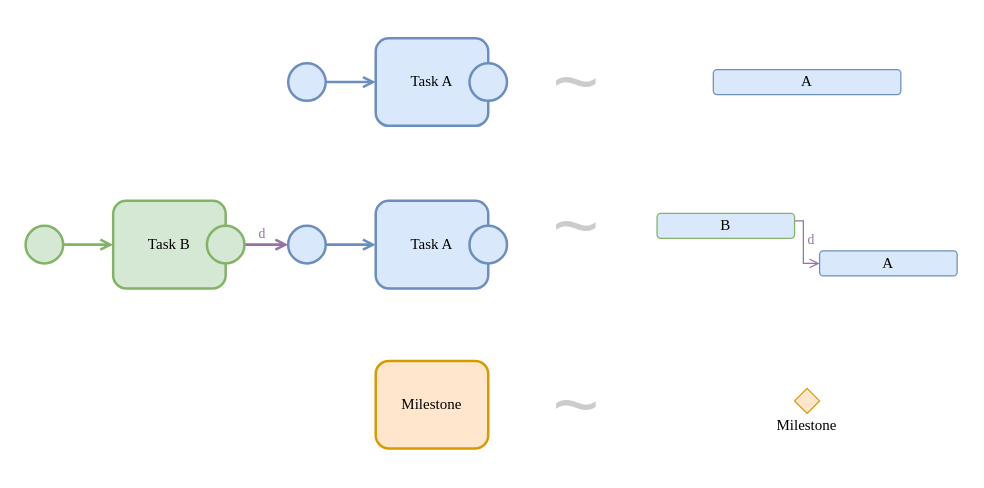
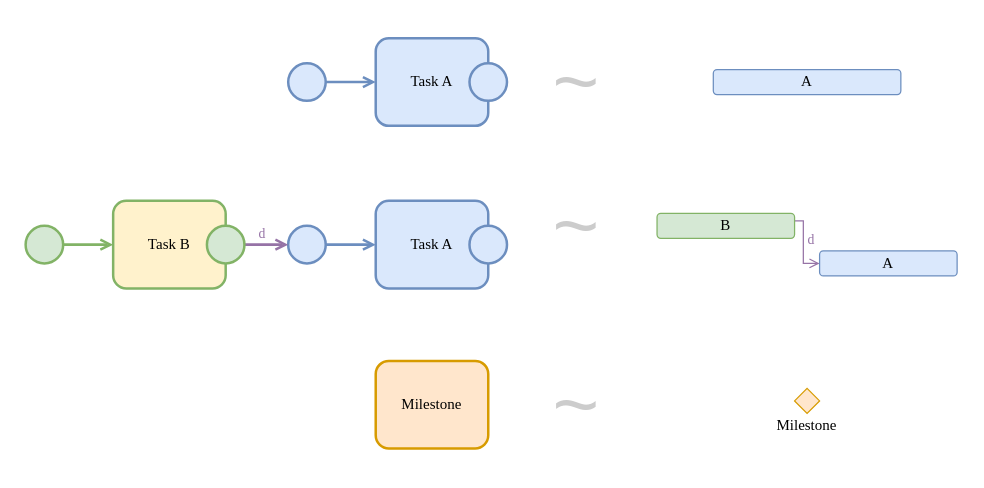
(726, 226) -> (726, 226)
(169, 244) -> (169, 244)
